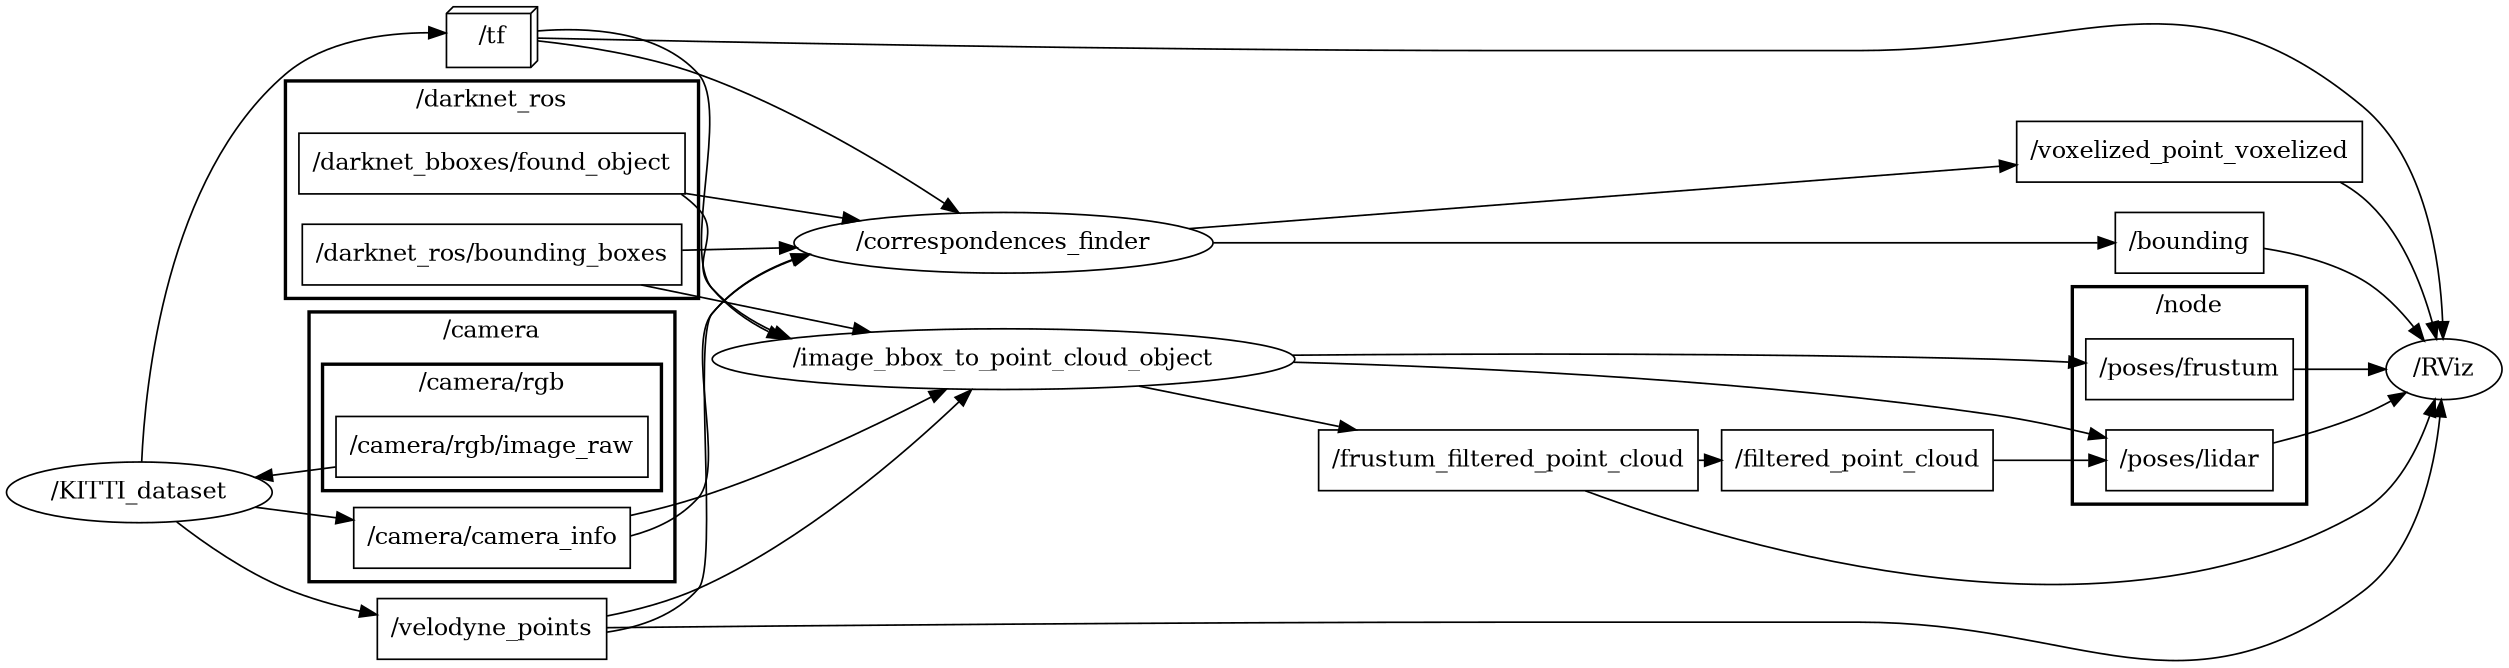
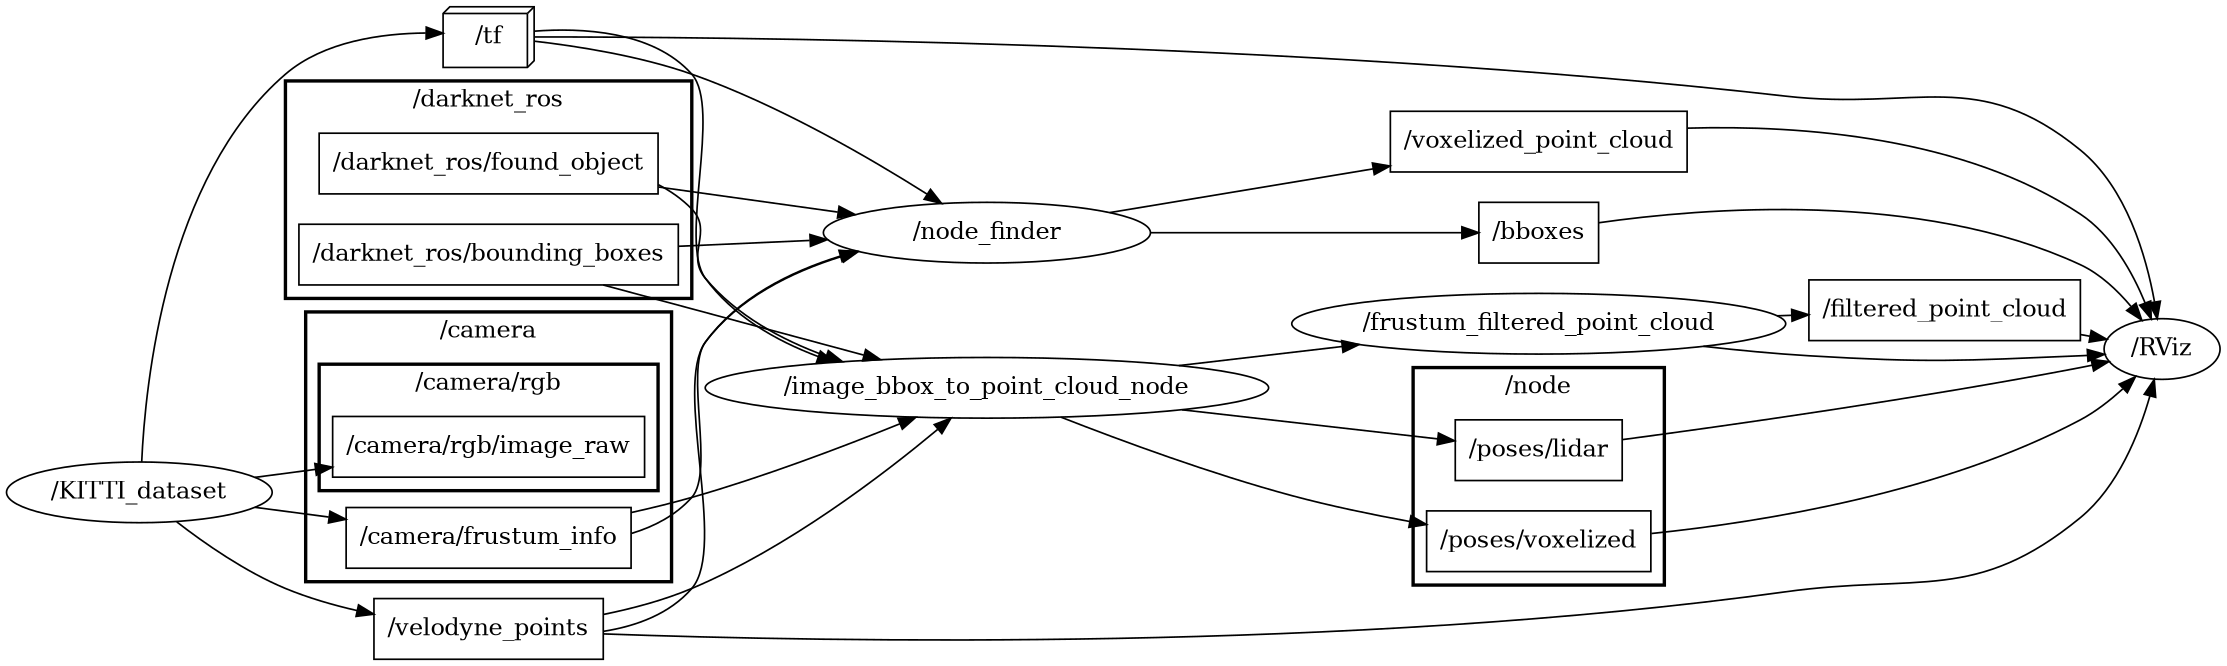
(2190, 152) -> (1539, 142)
(492, 164) -> (489, 164)
(1004, 243) -> (987, 233)
(2190, 243) -> (1539, 233)
(1004, 359) -> (987, 388)
(2190, 369) -> (1539, 541)
(1508, 460) -> (1539, 324)
(2041, 460) -> (2085, 335)
(298, 472) -> (285, 473)
(492, 538) -> (489, 538)
